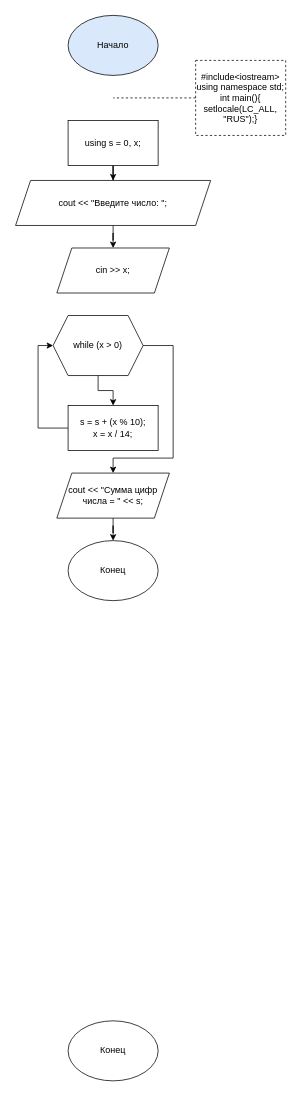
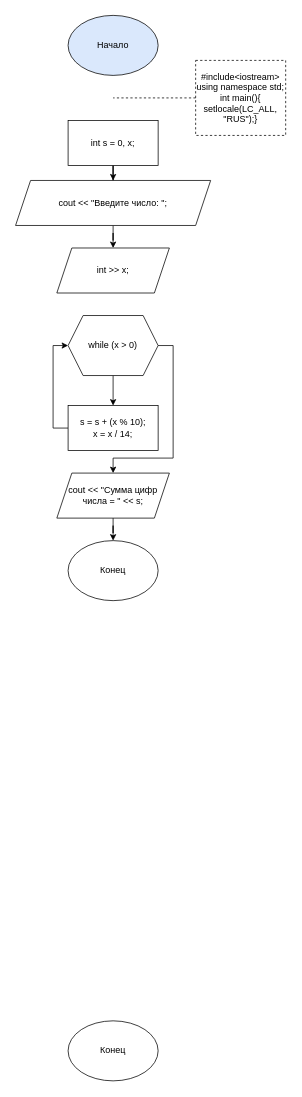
(113, 143) -> (113, 143)
(113, 270) -> (113, 270)
(98, 345) -> (113, 345)
